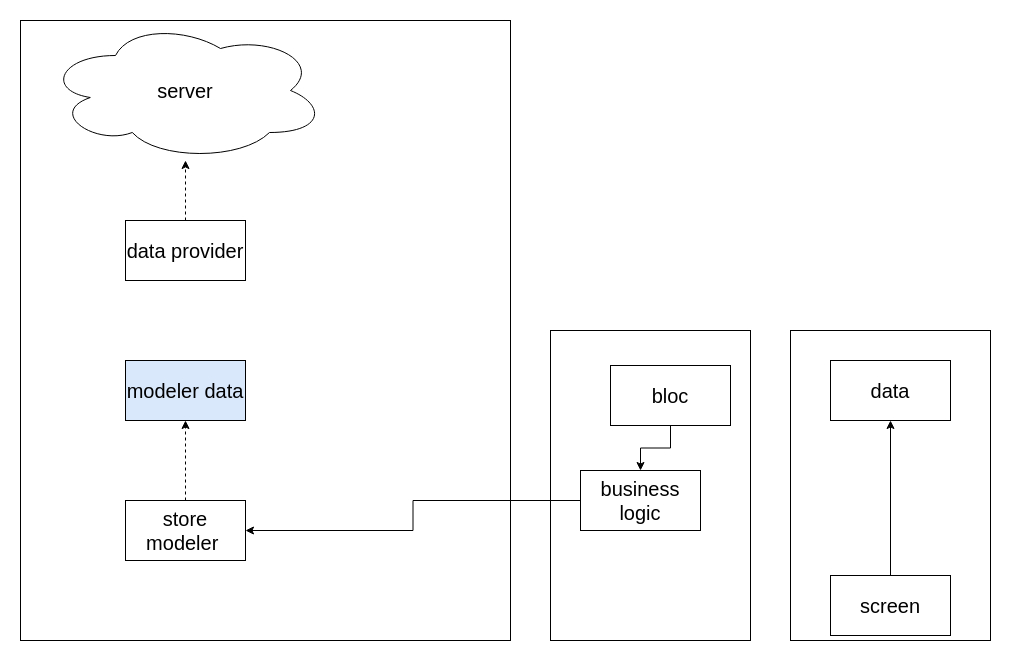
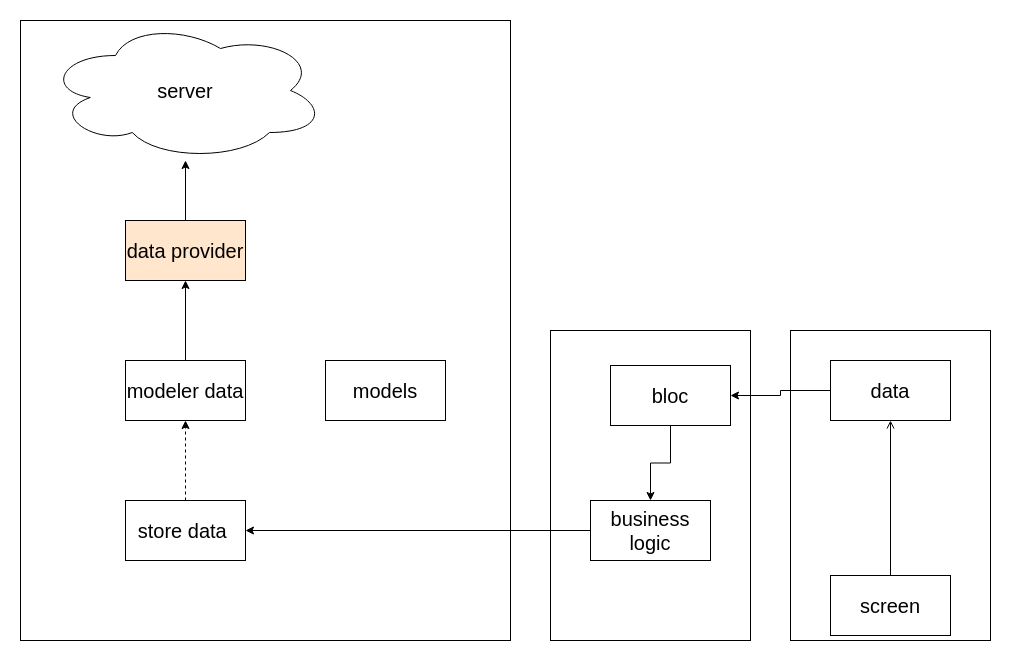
(186, 193) -> (186, 193)
(186, 251) -> (186, 251)
none -> (186, 324)
(186, 391) -> (186, 391)
none -> (386, 391)
none -> (782, 391)
(891, 428) -> (891, 426)
(641, 501) -> (651, 531)
(186, 531) -> (186, 531)
